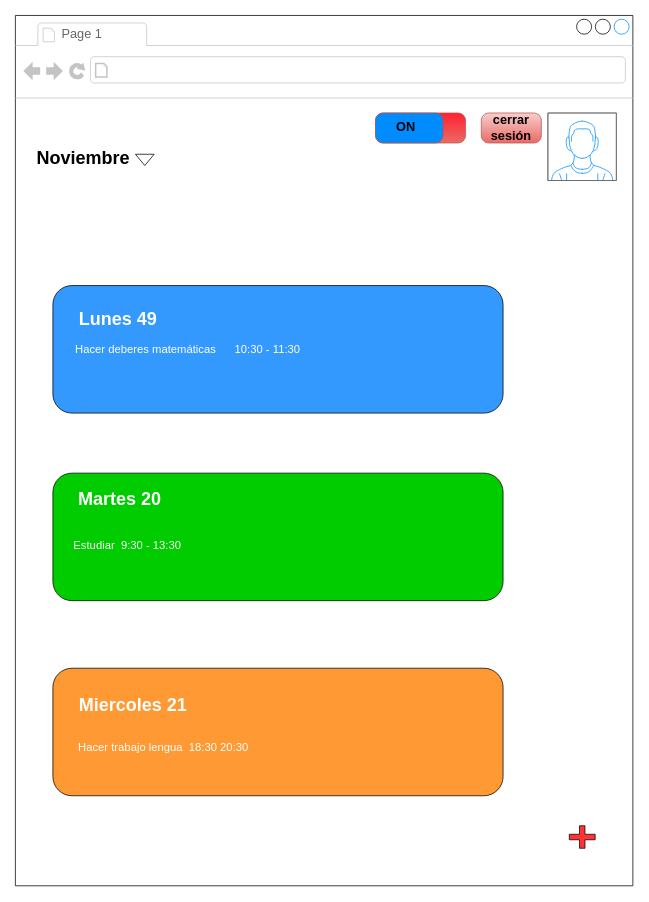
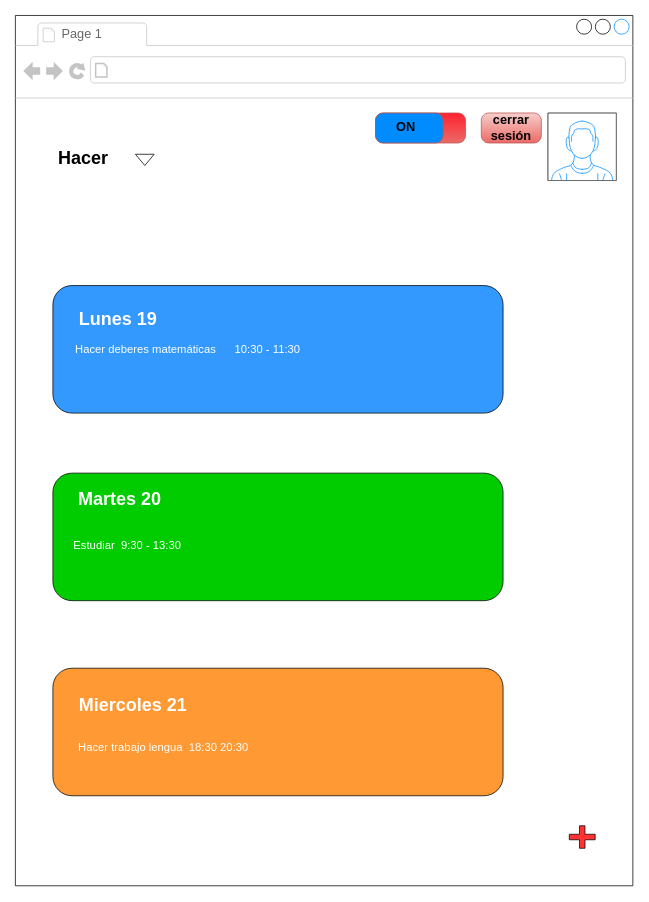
(83, 158) -> (83, 158)
(98, 302) -> (98, 302)
